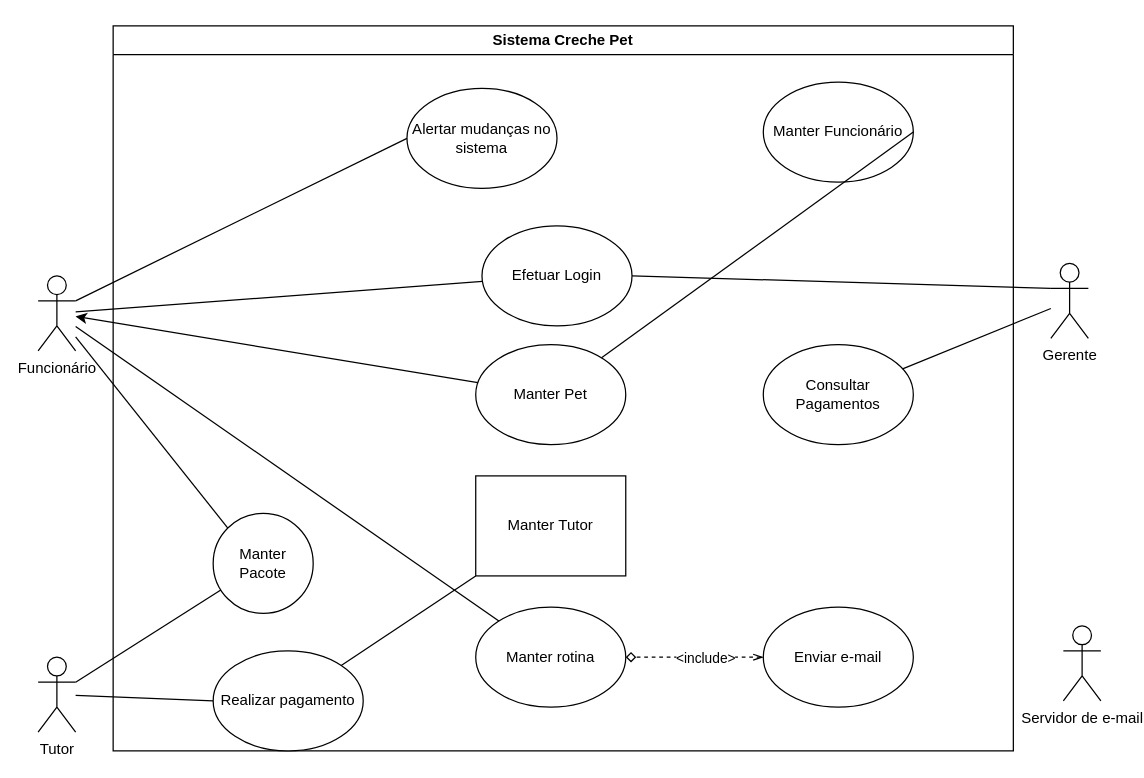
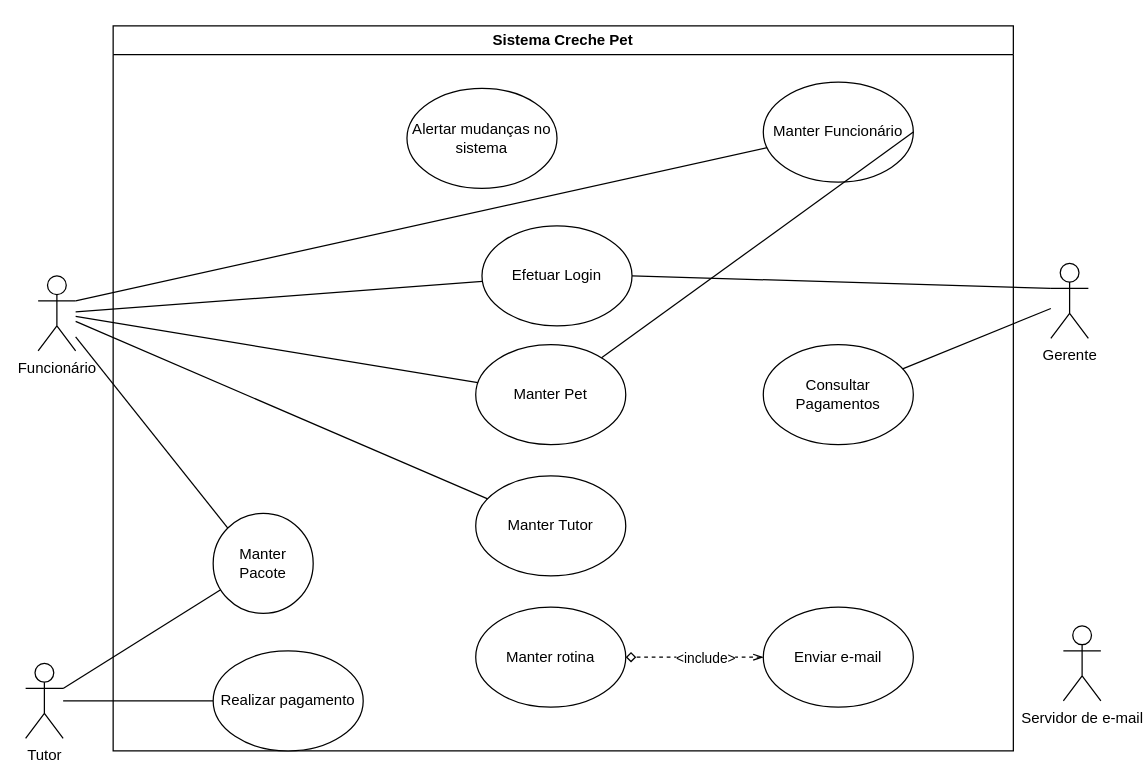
(241, 219) -> (421, 224)
(85, 318) -> (82, 317)
(287, 473) -> none
(551, 526) -> (551, 526)
(409, 620) -> (282, 410)
(57, 694) -> (44, 701)
